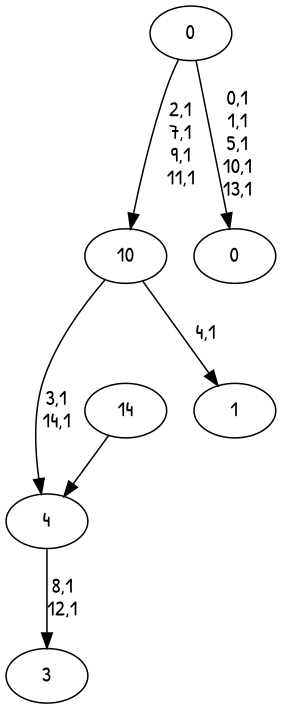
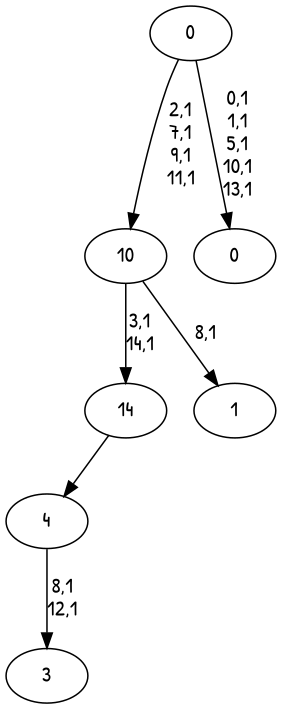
(206, 333) -> (206, 333)
(47, 371) -> (126, 326)
